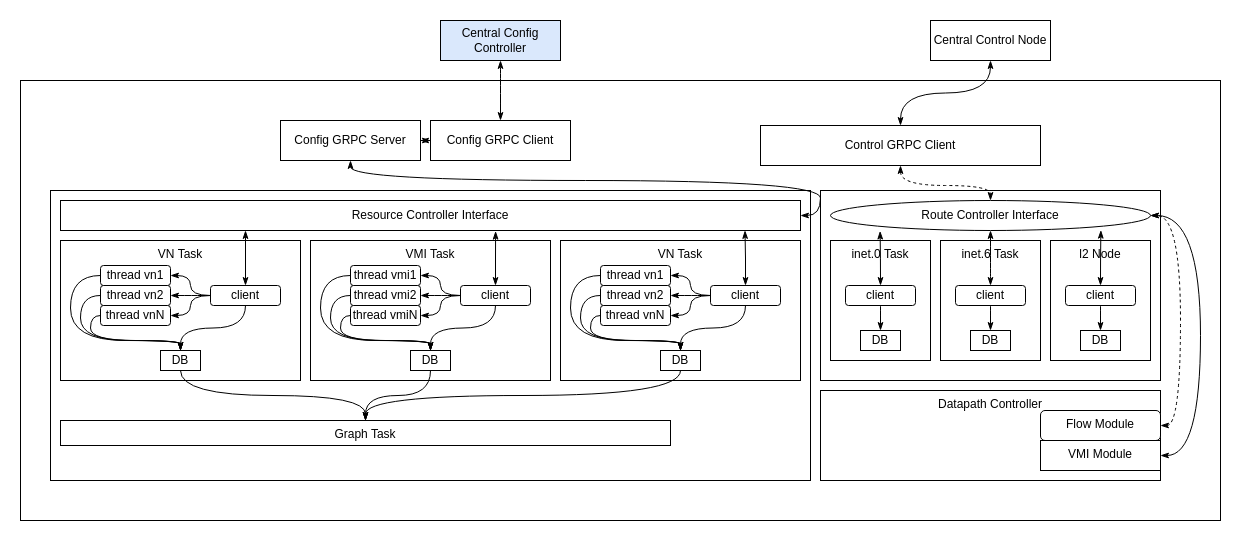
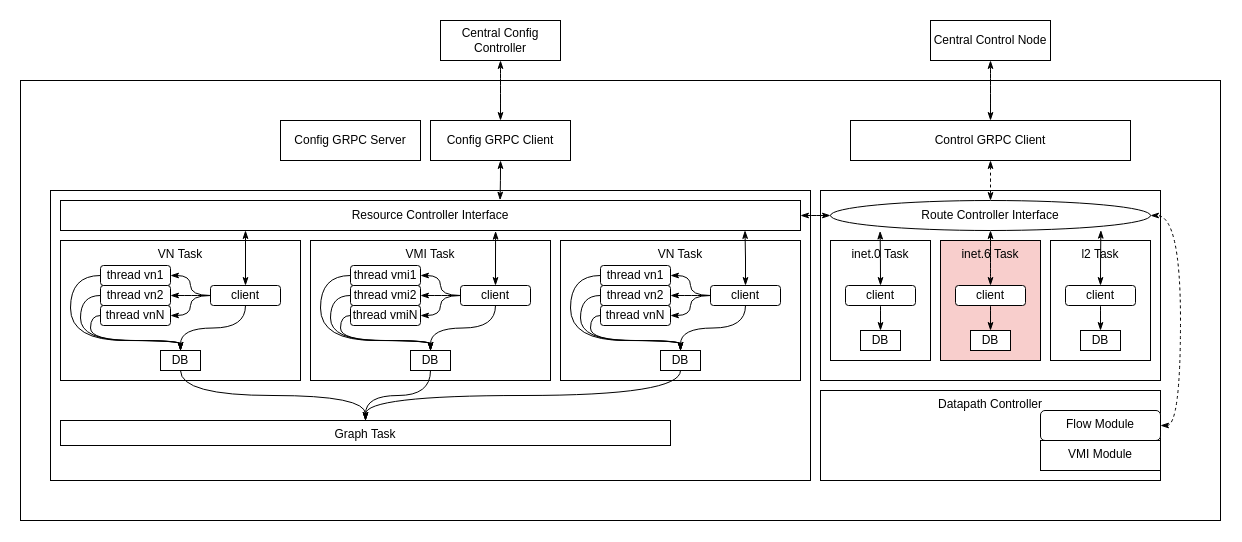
(501, 41) -> (501, 41)
(426, 141) -> (500, 182)
(901, 146) -> (991, 141)
(597, 181) -> (817, 216)
(991, 255) -> (991, 255)
(1101, 255) -> (1101, 255)
(1200, 338) -> none
